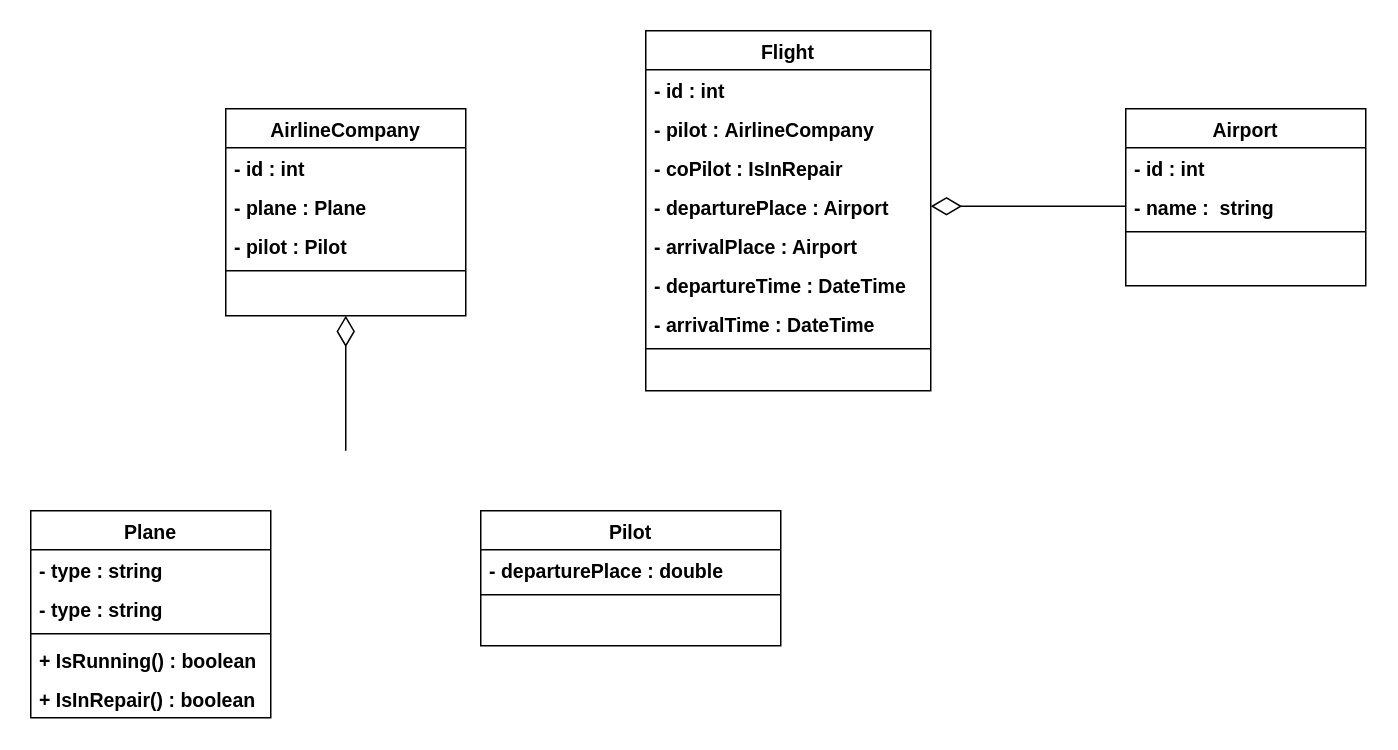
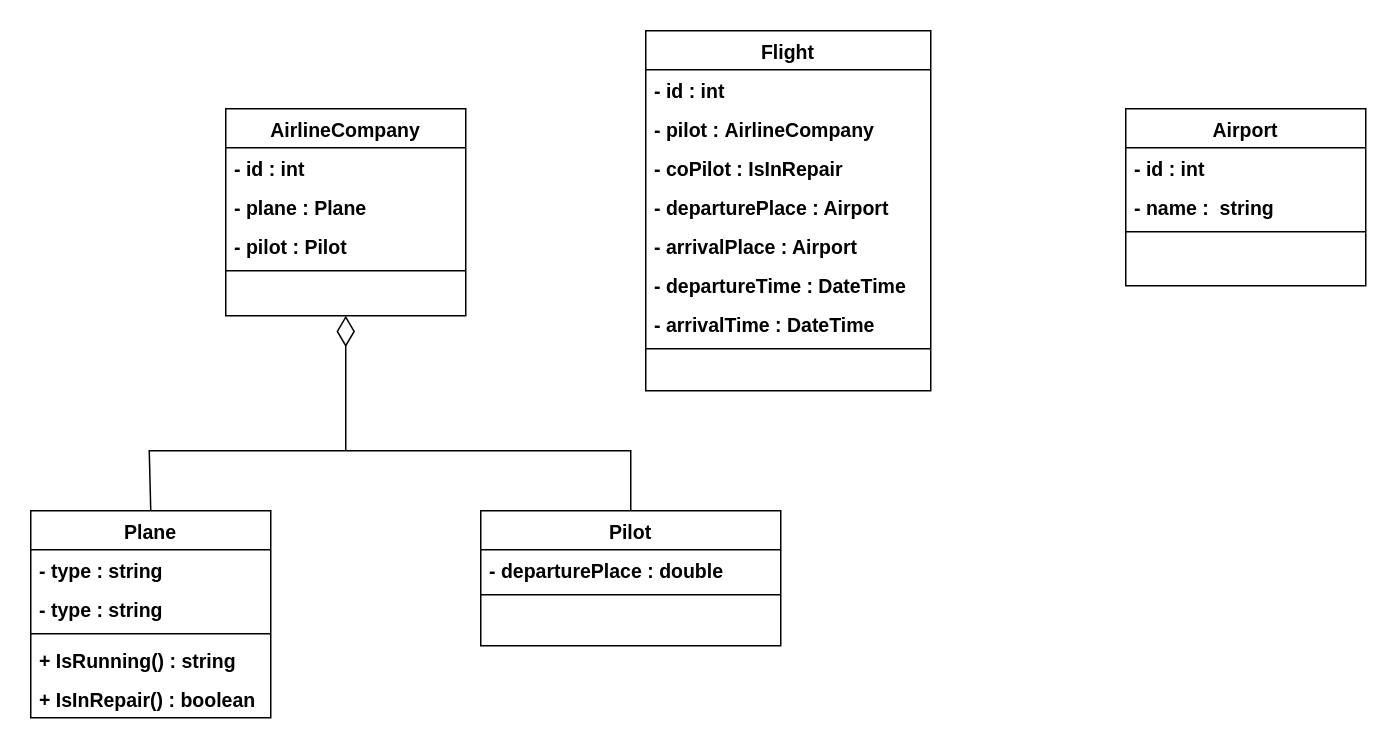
(1042, 206) -> none
none -> (390, 451)
(149, 661) -> (144, 661)
